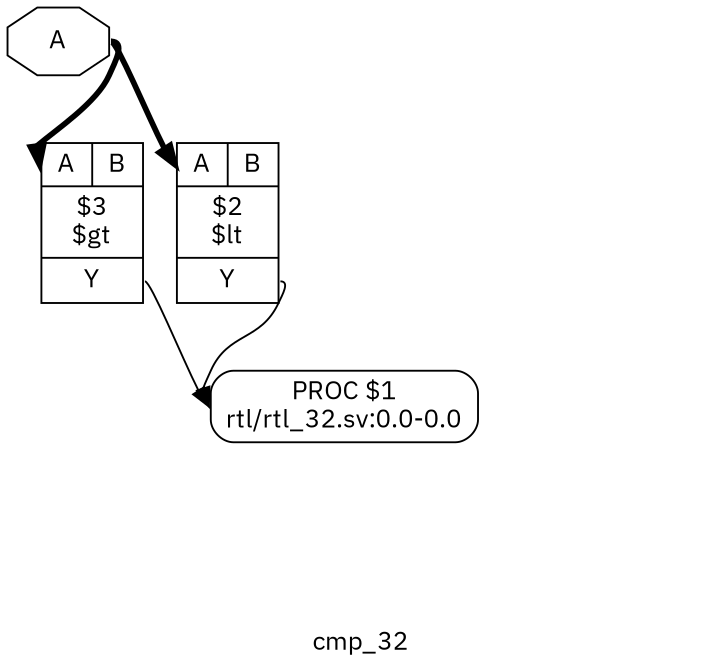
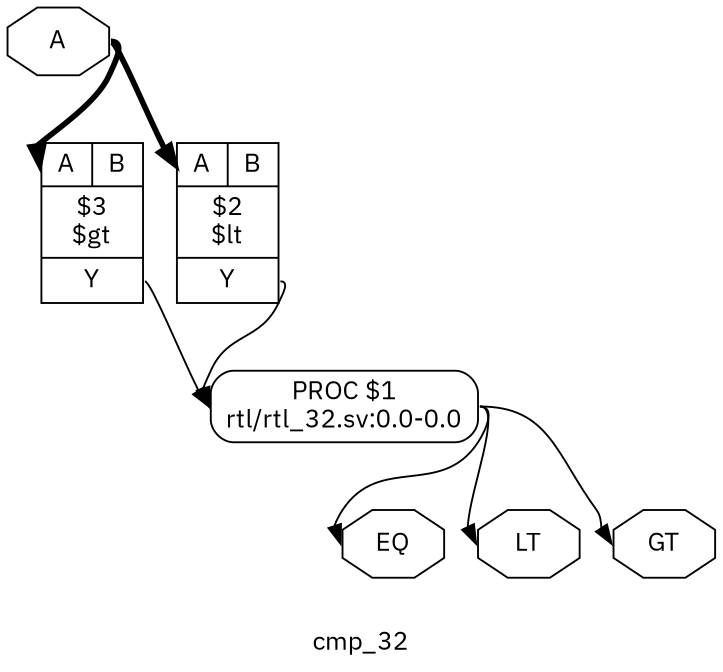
none -> (393, 544)
none -> (529, 544)
none -> (664, 544)
